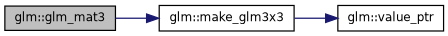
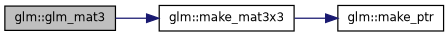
(227, 18) -> (227, 18)
(391, 18) -> (391, 18)
